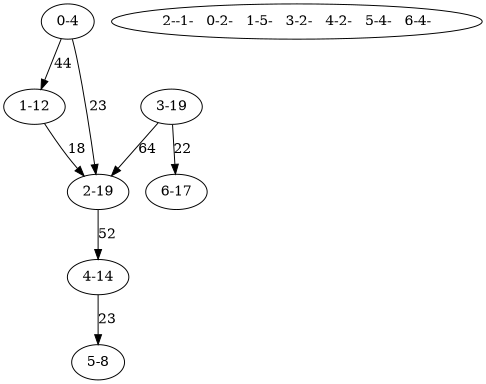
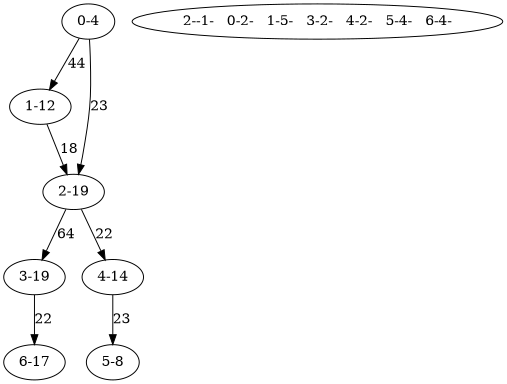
(138, 146) -> (56, 230)
(107, 235) -> (104, 235)
